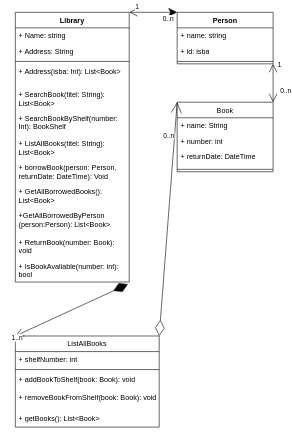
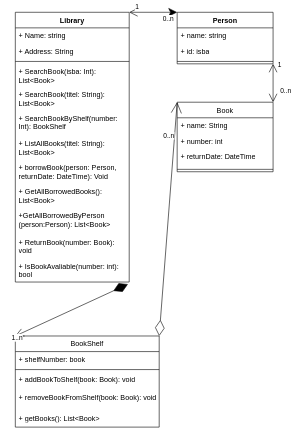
(73, 77) -> (73, 77)
(87, 345) -> (87, 345)
(51, 360) -> (53, 360)
